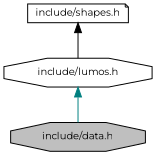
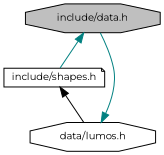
none -> (69, 55)
(78, 73) -> (93, 137)
